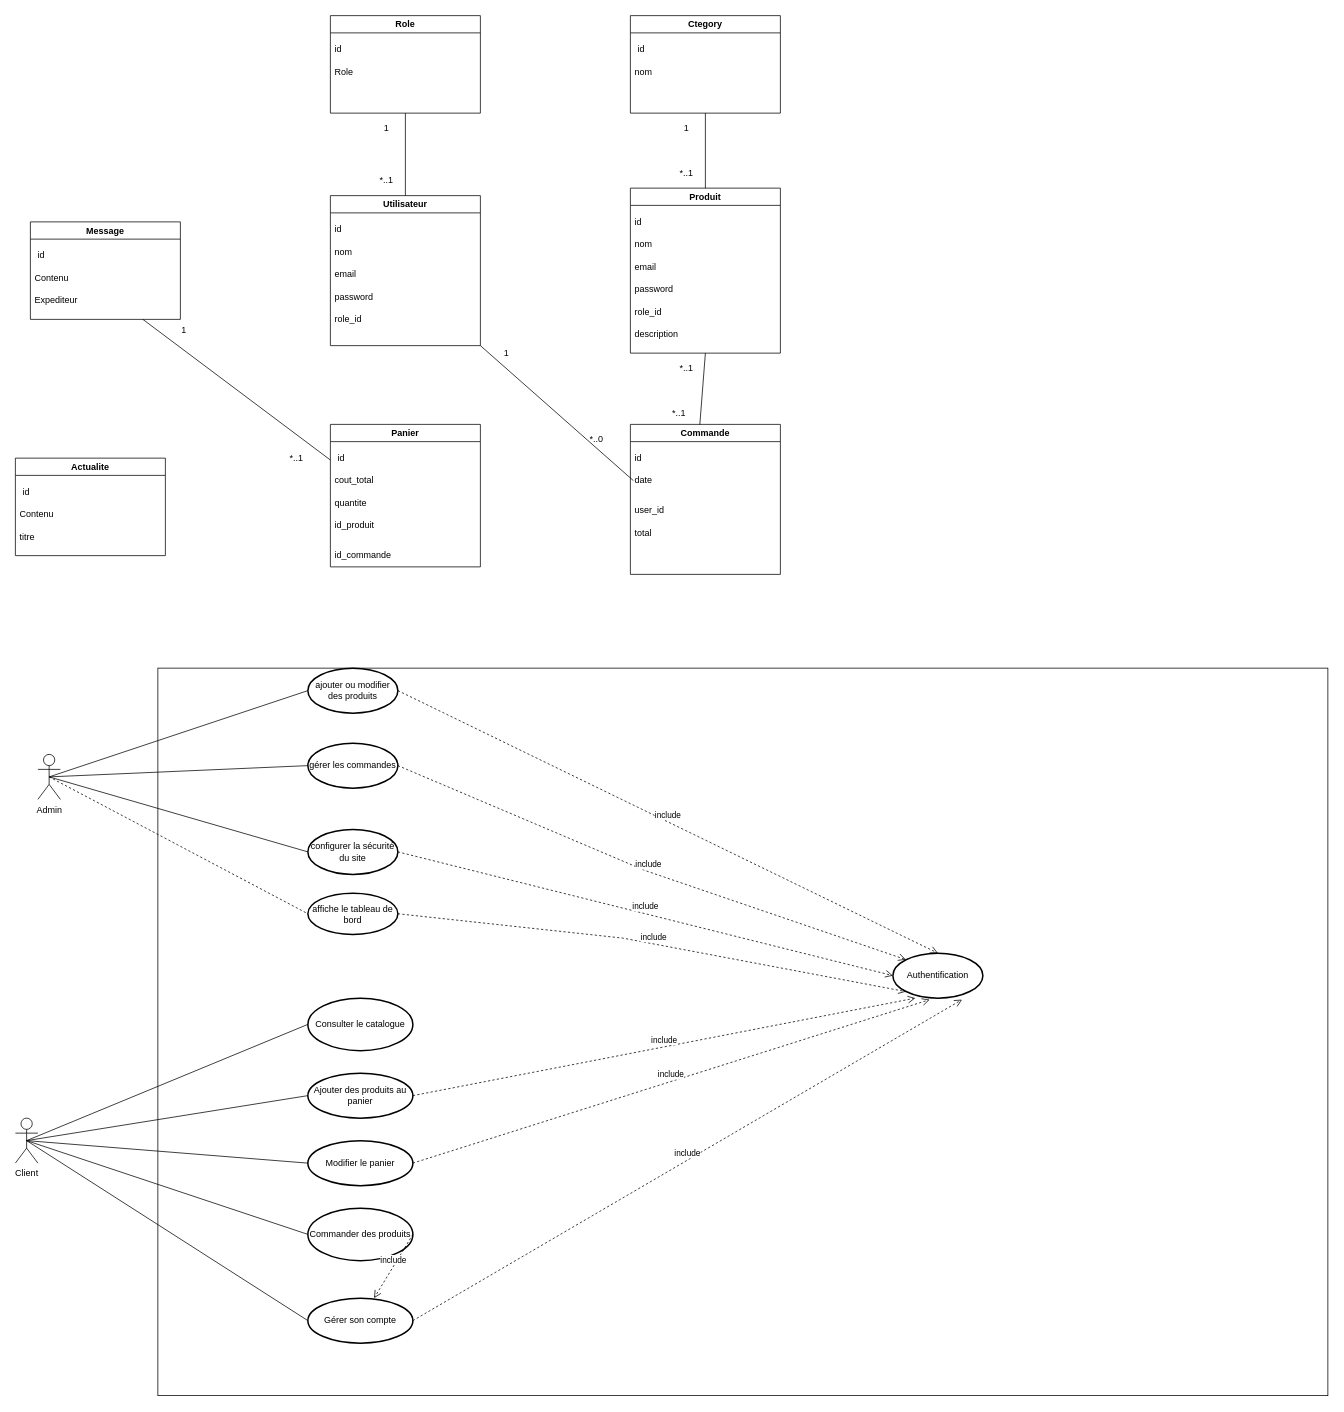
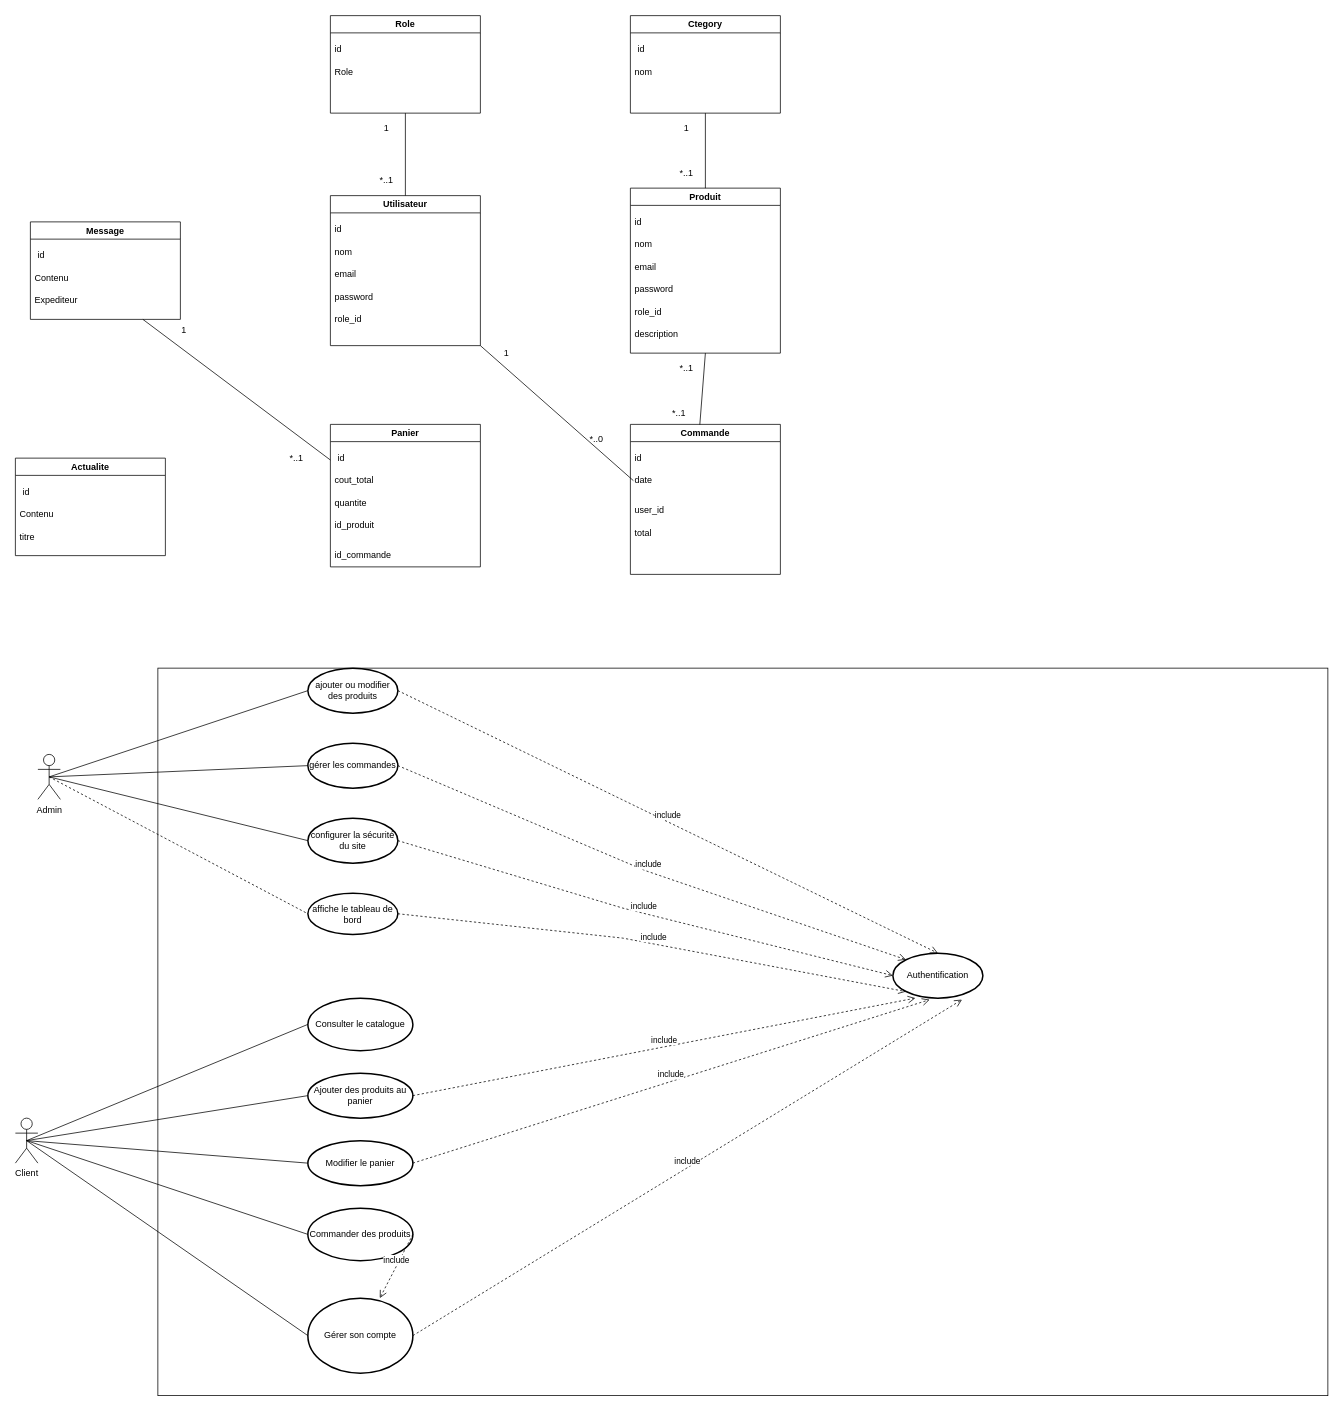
(353, 852) -> (353, 840)
(360, 1320) -> (360, 1335)
